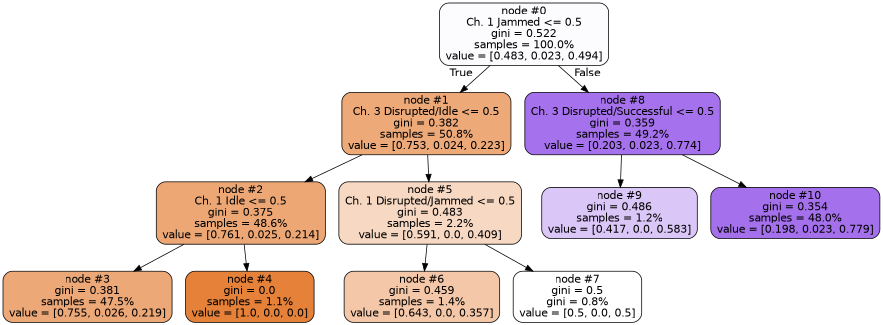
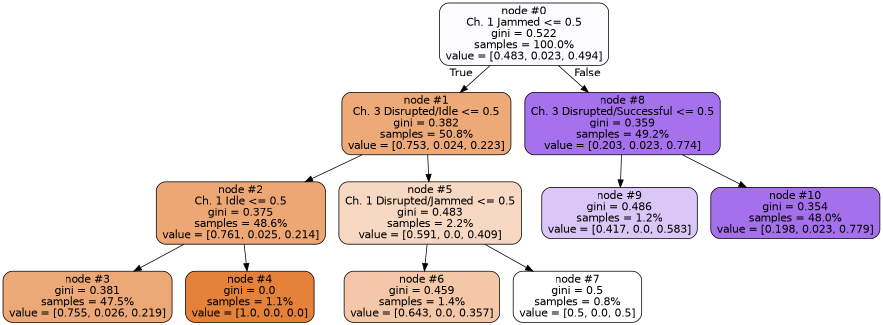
(577, 297) -> (577, 297)
